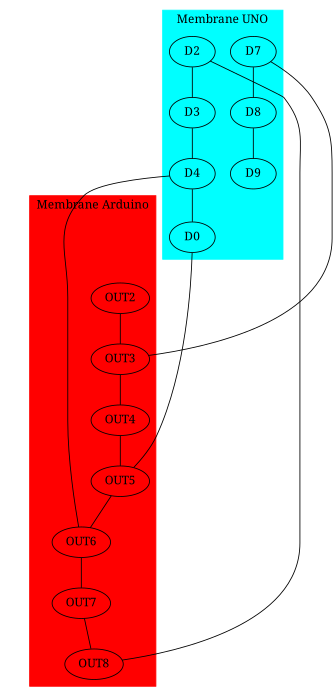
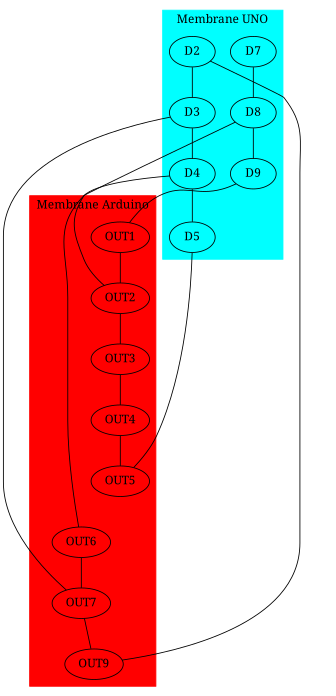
none -> (126, 174)
none -> (120, 237)
(192, 237) -> (192, 237)
(329, 256) -> none
none -> (3, 313)
(101, 512) -> none
(94, 664) -> (94, 664)
